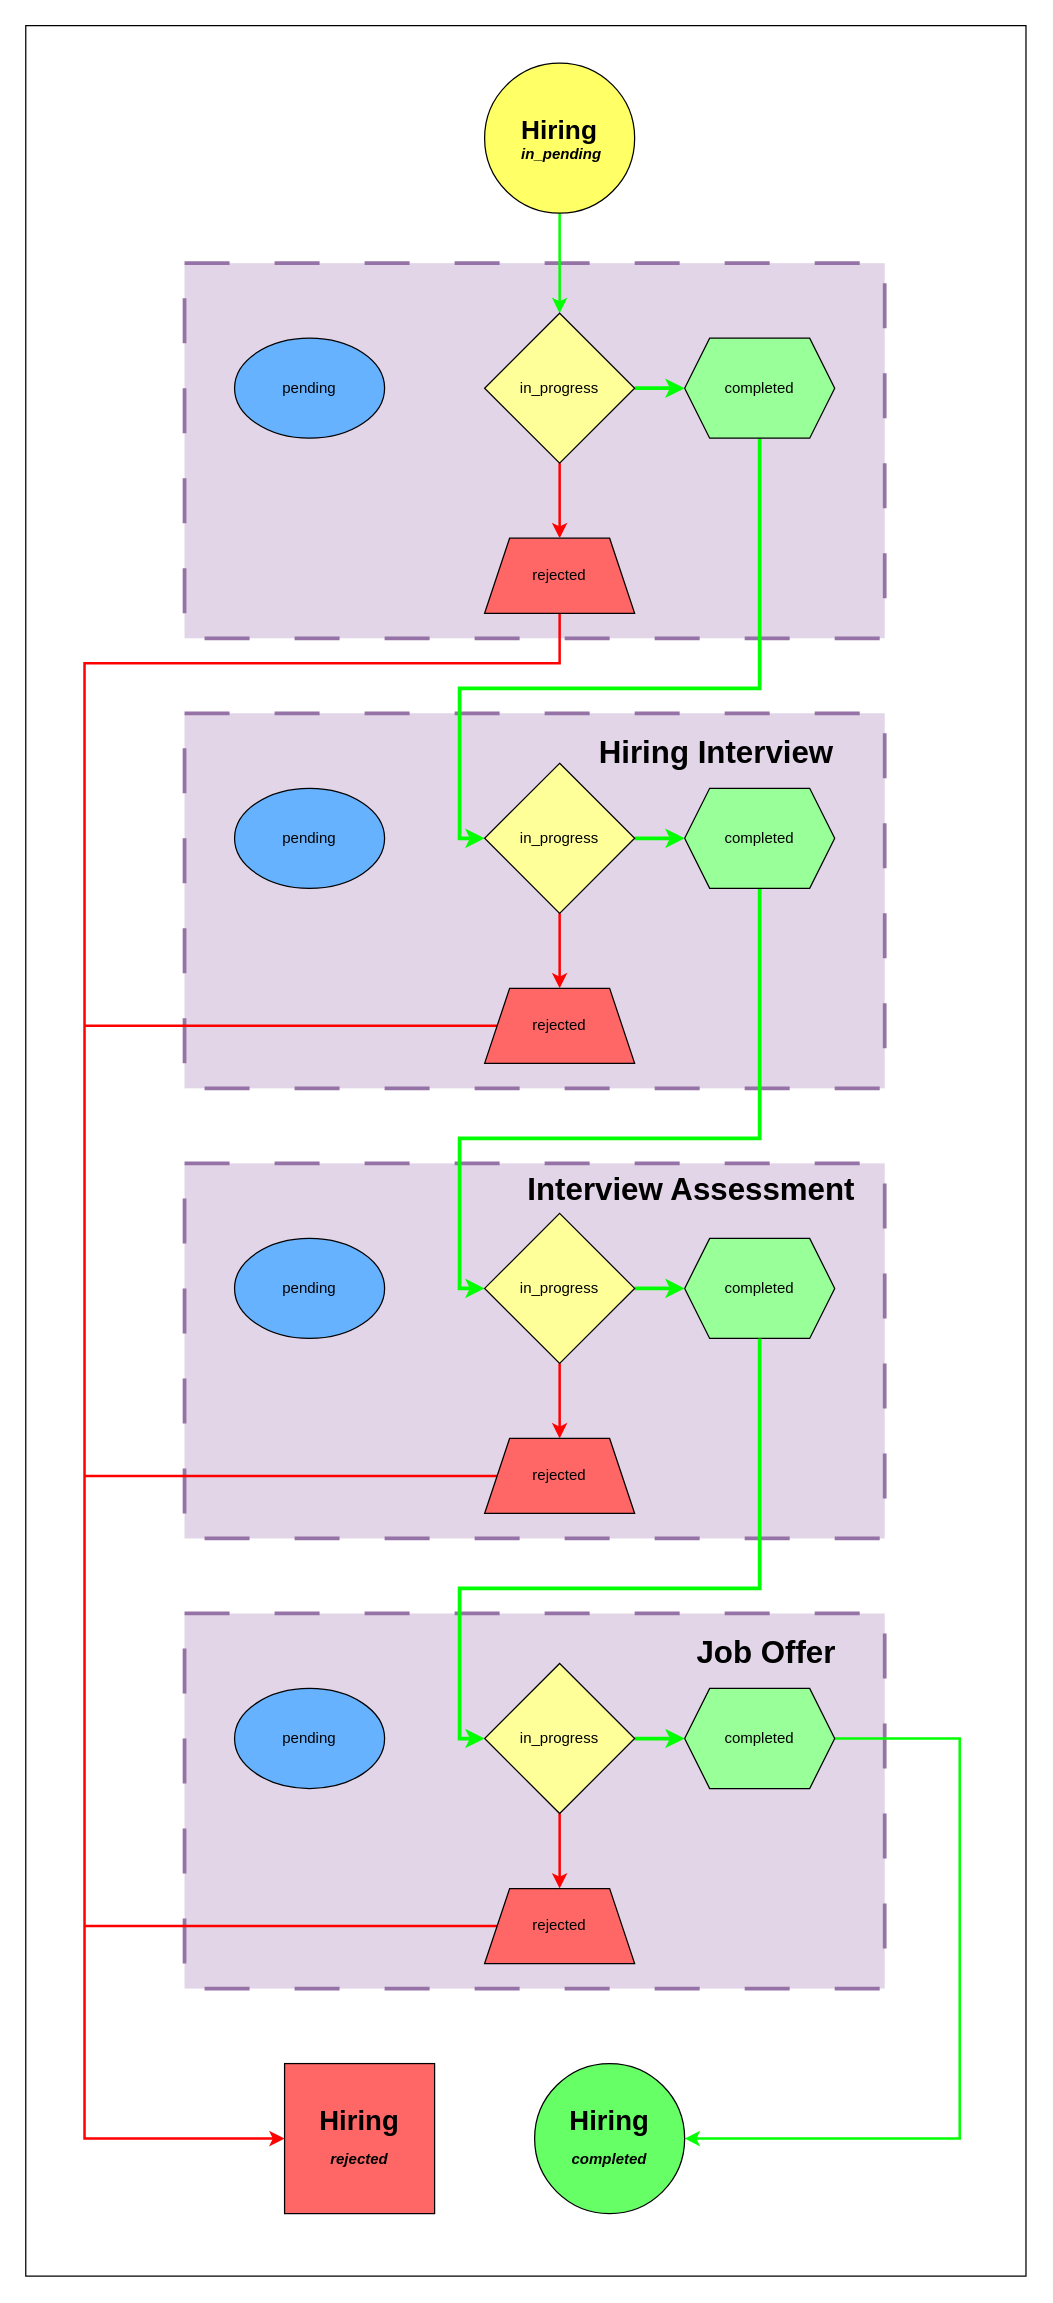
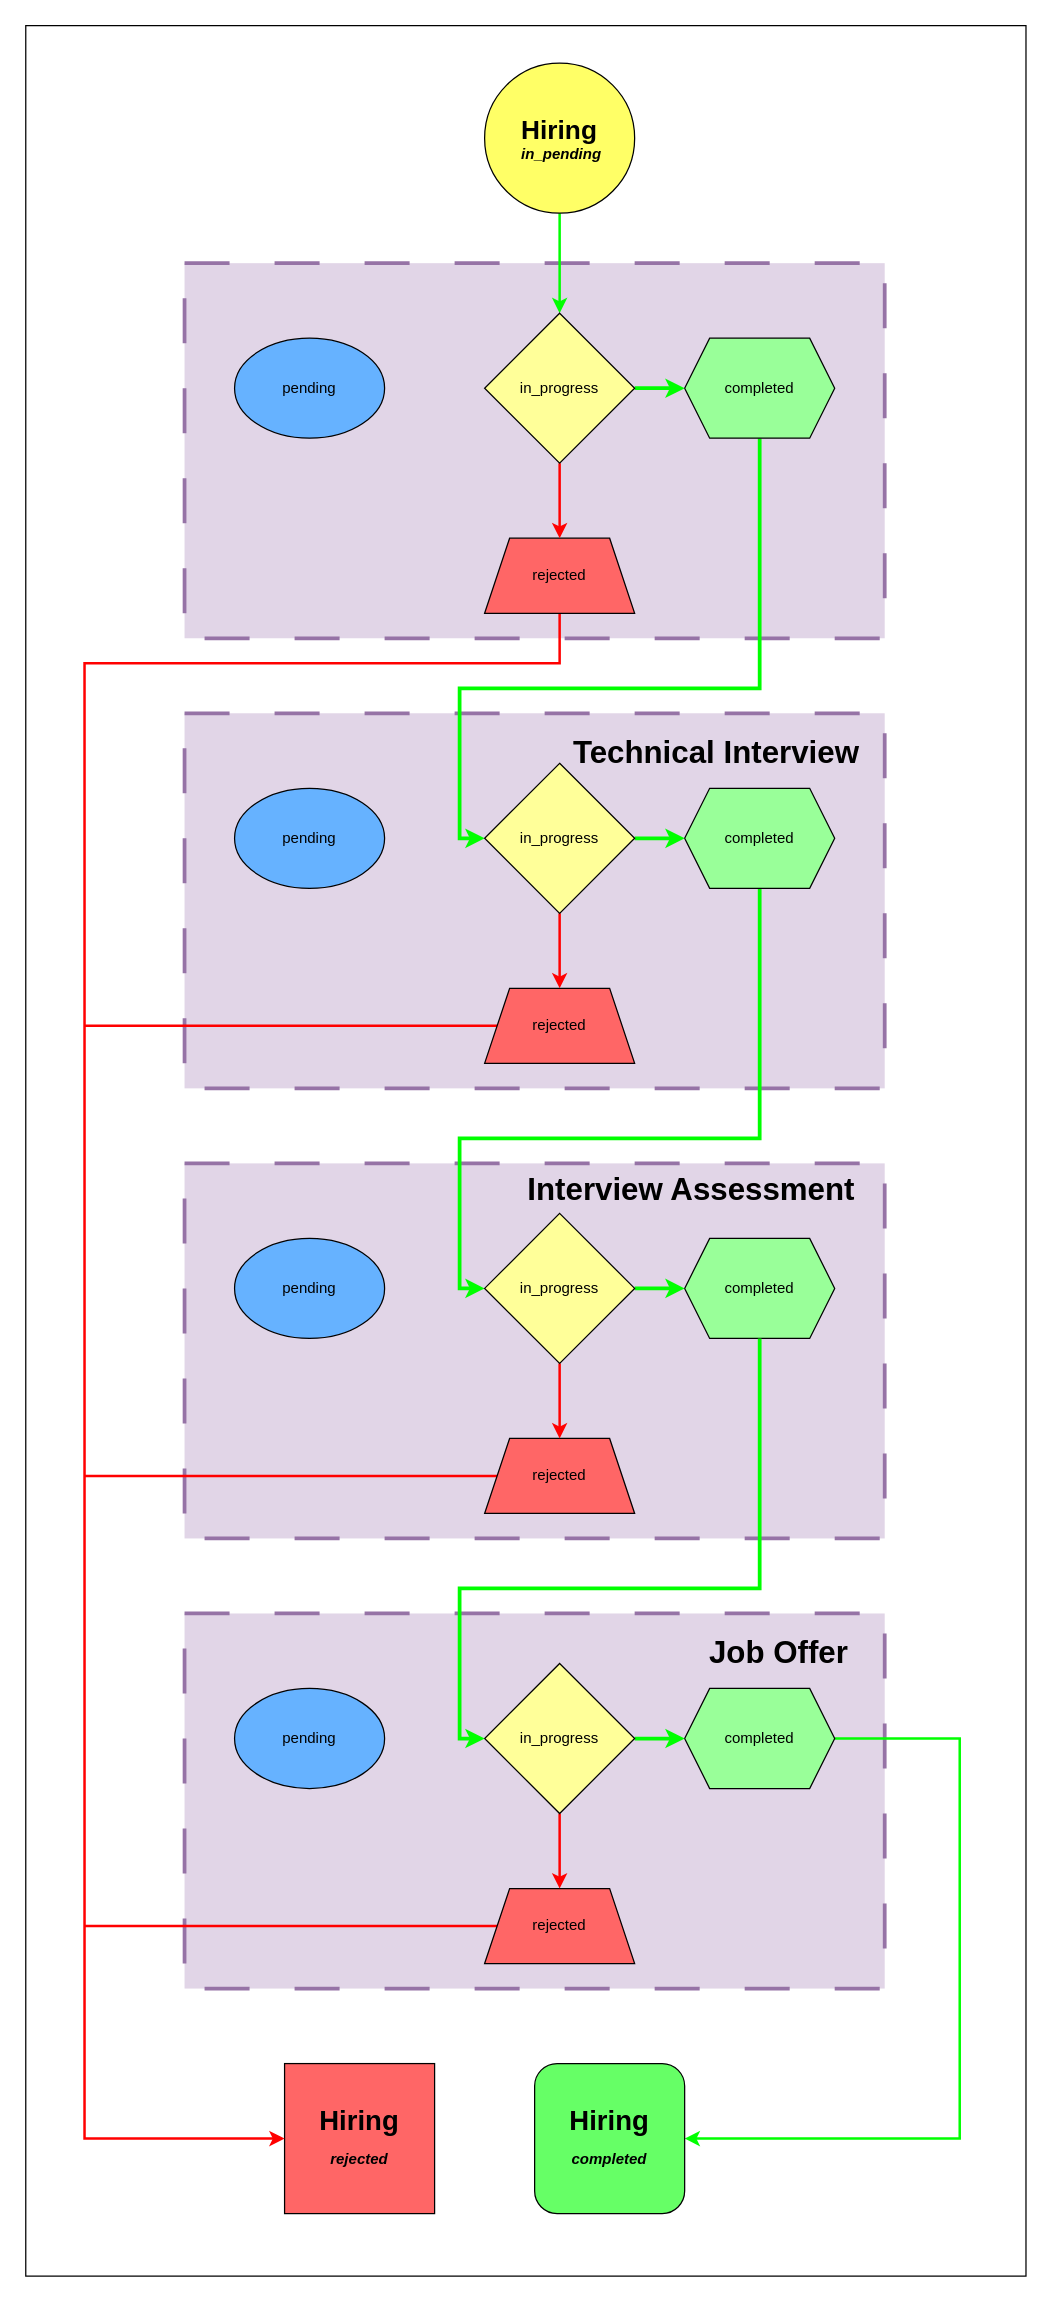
(716, 751) -> (716, 751)
(766, 1651) -> (778, 1651)
(609, 2138) -> (609, 2138)
